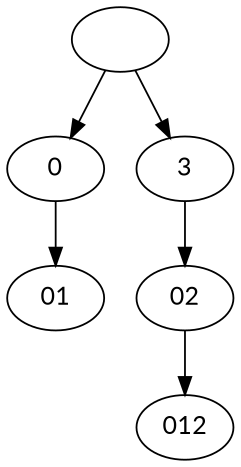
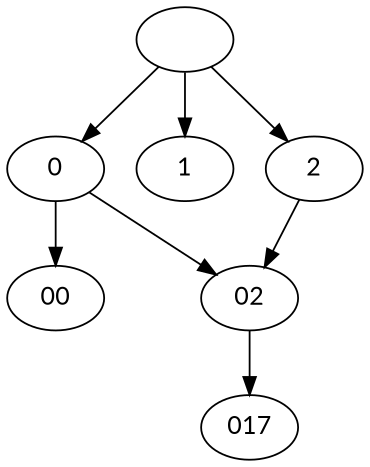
(185, 169) -> (314, 169)
none -> (185, 169)
none -> (145, 229)
(56, 298) -> (56, 298)
(185, 427) -> (250, 427)
